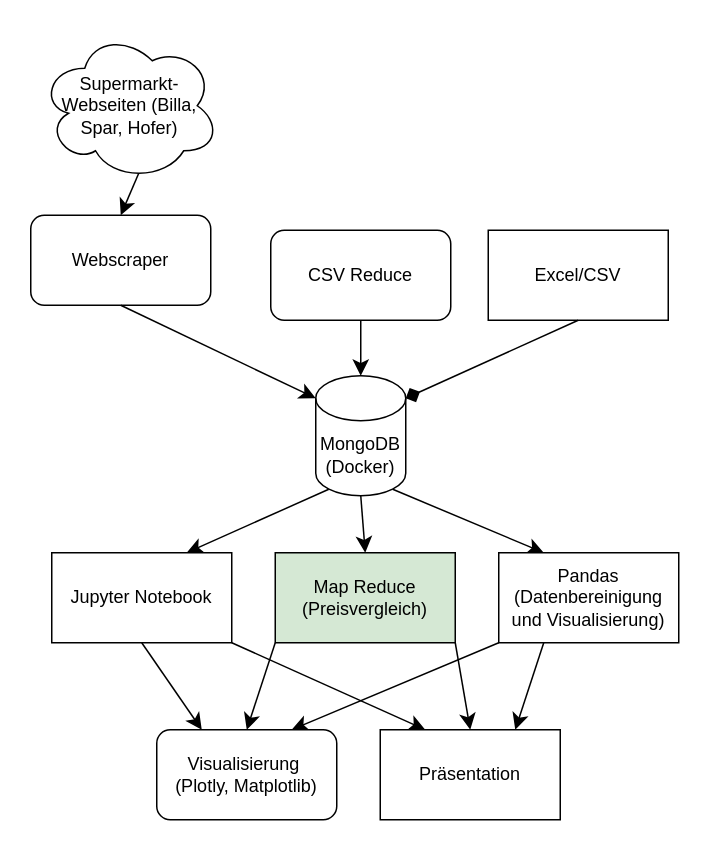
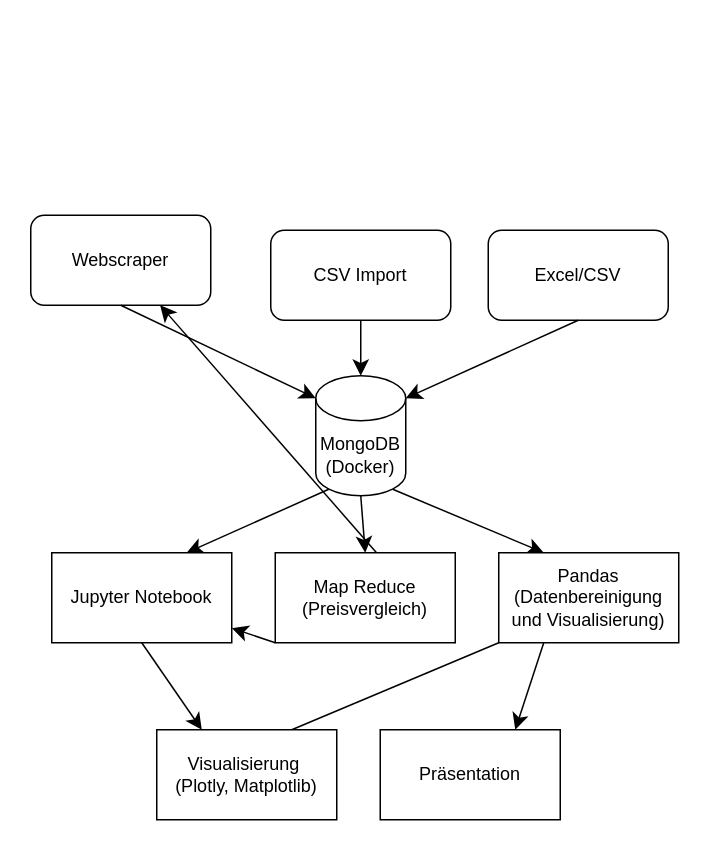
(130, 106) -> none
(132, 189) -> none
(361, 275) -> (361, 275)
(578, 275) -> (578, 275)
(420, 392) -> (418, 393)
(365, 598) -> (365, 598)
(263, 681) -> (259, 637)
(462, 682) -> (284, 447)
(323, 684) -> none
(304, 724) -> (299, 727)
(247, 775) -> (247, 775)
